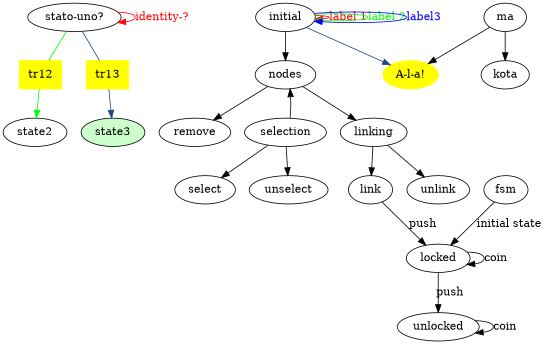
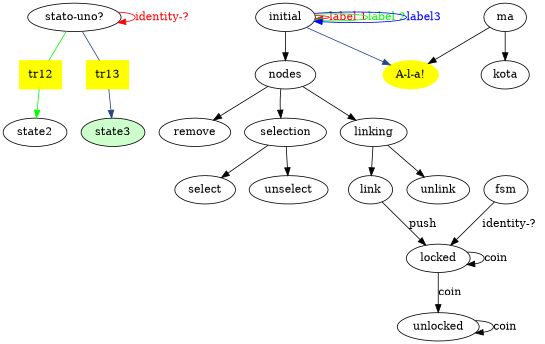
(291, 107) -> (280, 99)
(509, 224) -> (509, 224)
(450, 293) -> (450, 293)
